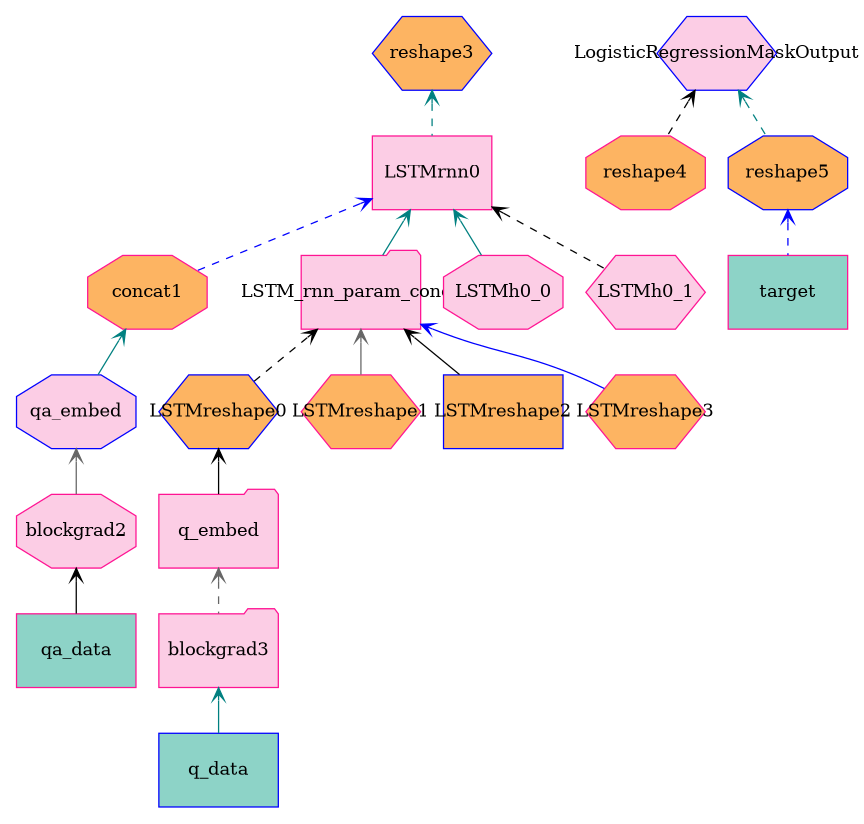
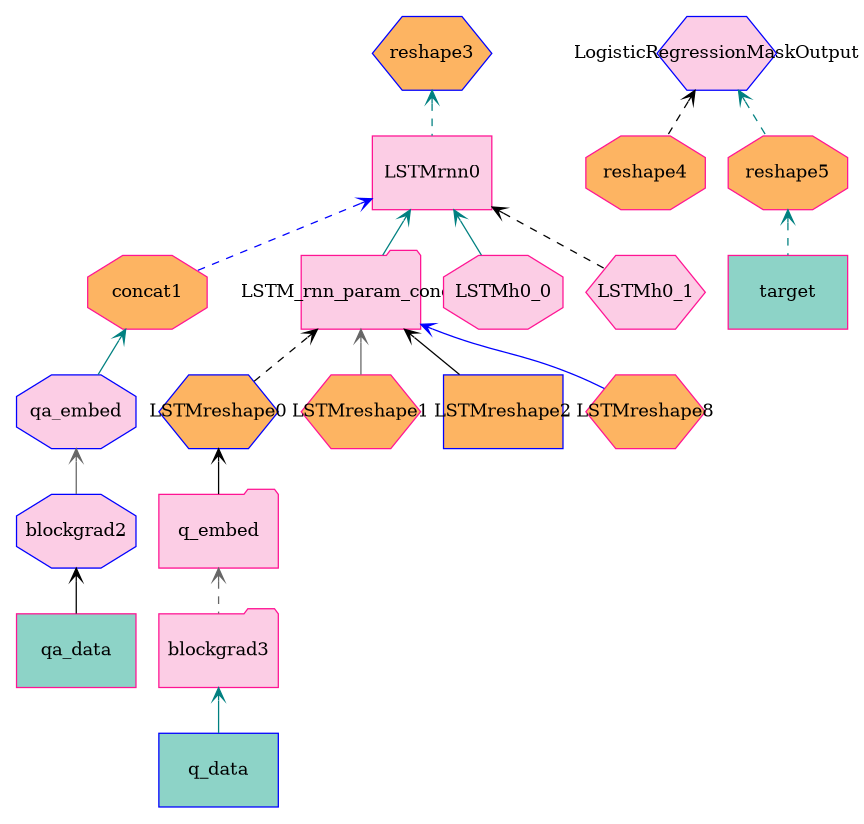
(788, 173) -> (788, 173)
(788, 239) -> (788, 239)
(646, 412) -> (646, 412)
(76, 531) -> (76, 531)
